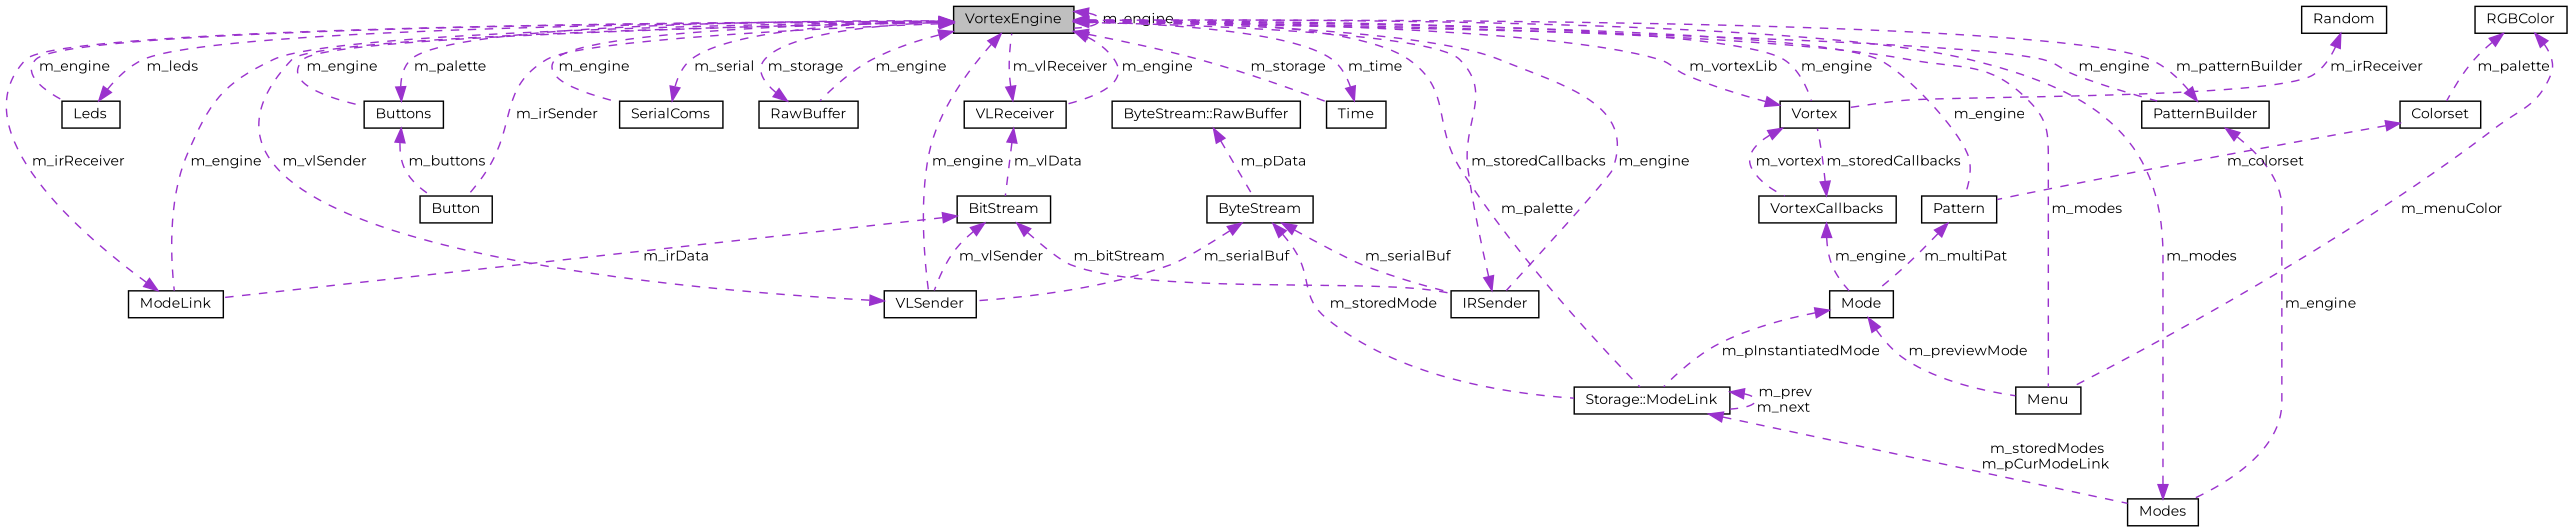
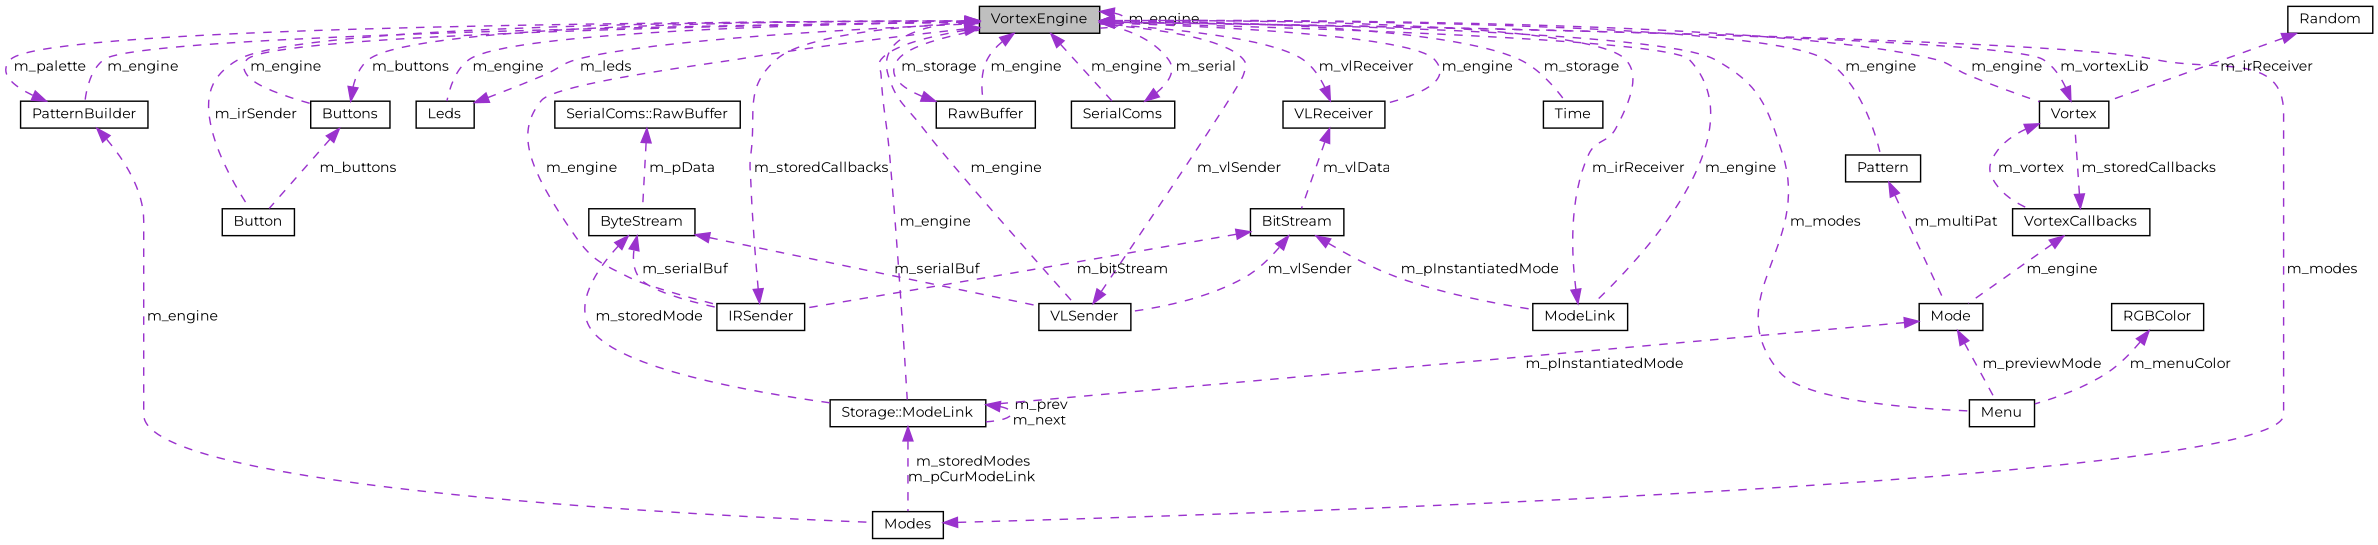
(1273, 39) -> none
(449, 67) -> (410, 67)
(2238, 67) -> (49, 67)
(1206, 115) -> (648, 115)
(2440, 115) -> none
(1536, 209) -> (934, 222)
(675, 257) -> (1479, 270)
